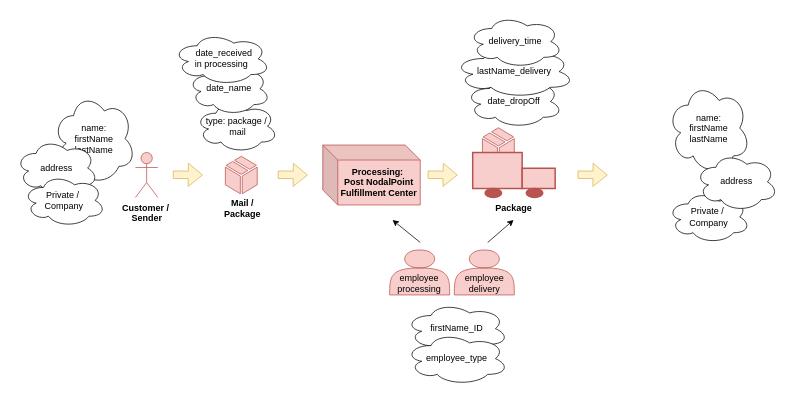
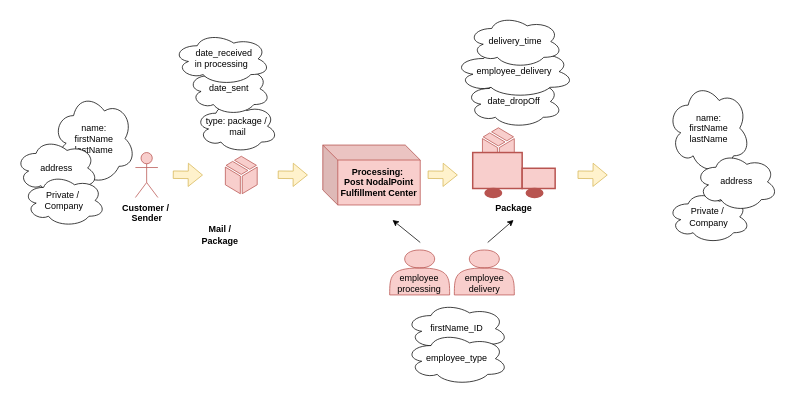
(515, 72) -> (515, 72)
(229, 89) -> (229, 89)
(242, 209) -> (220, 235)
